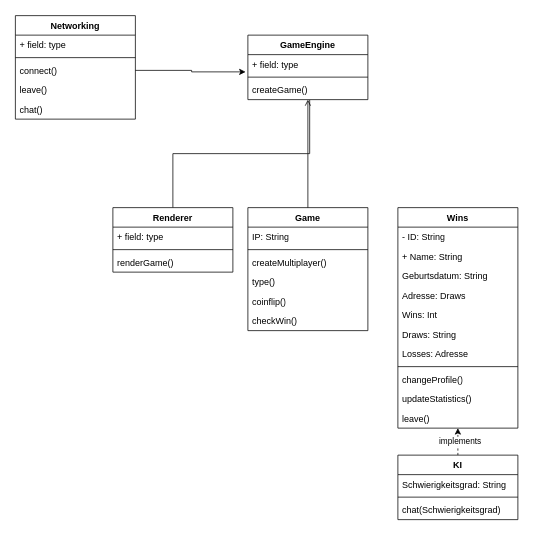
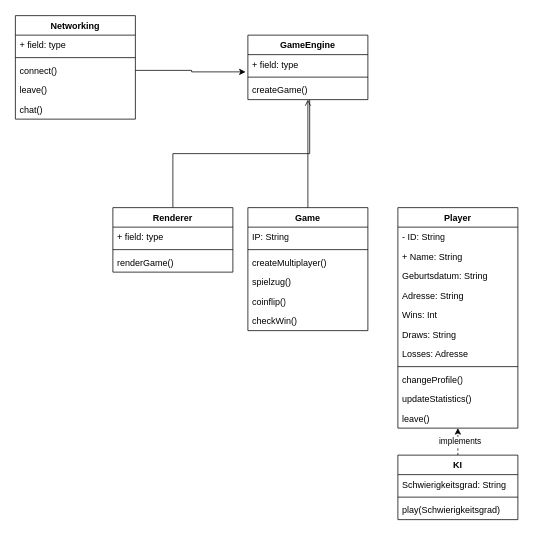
(458, 218) -> (458, 218)
(267, 283) -> (275, 283)
(435, 296) -> (437, 296)
(459, 516) -> (458, 511)
